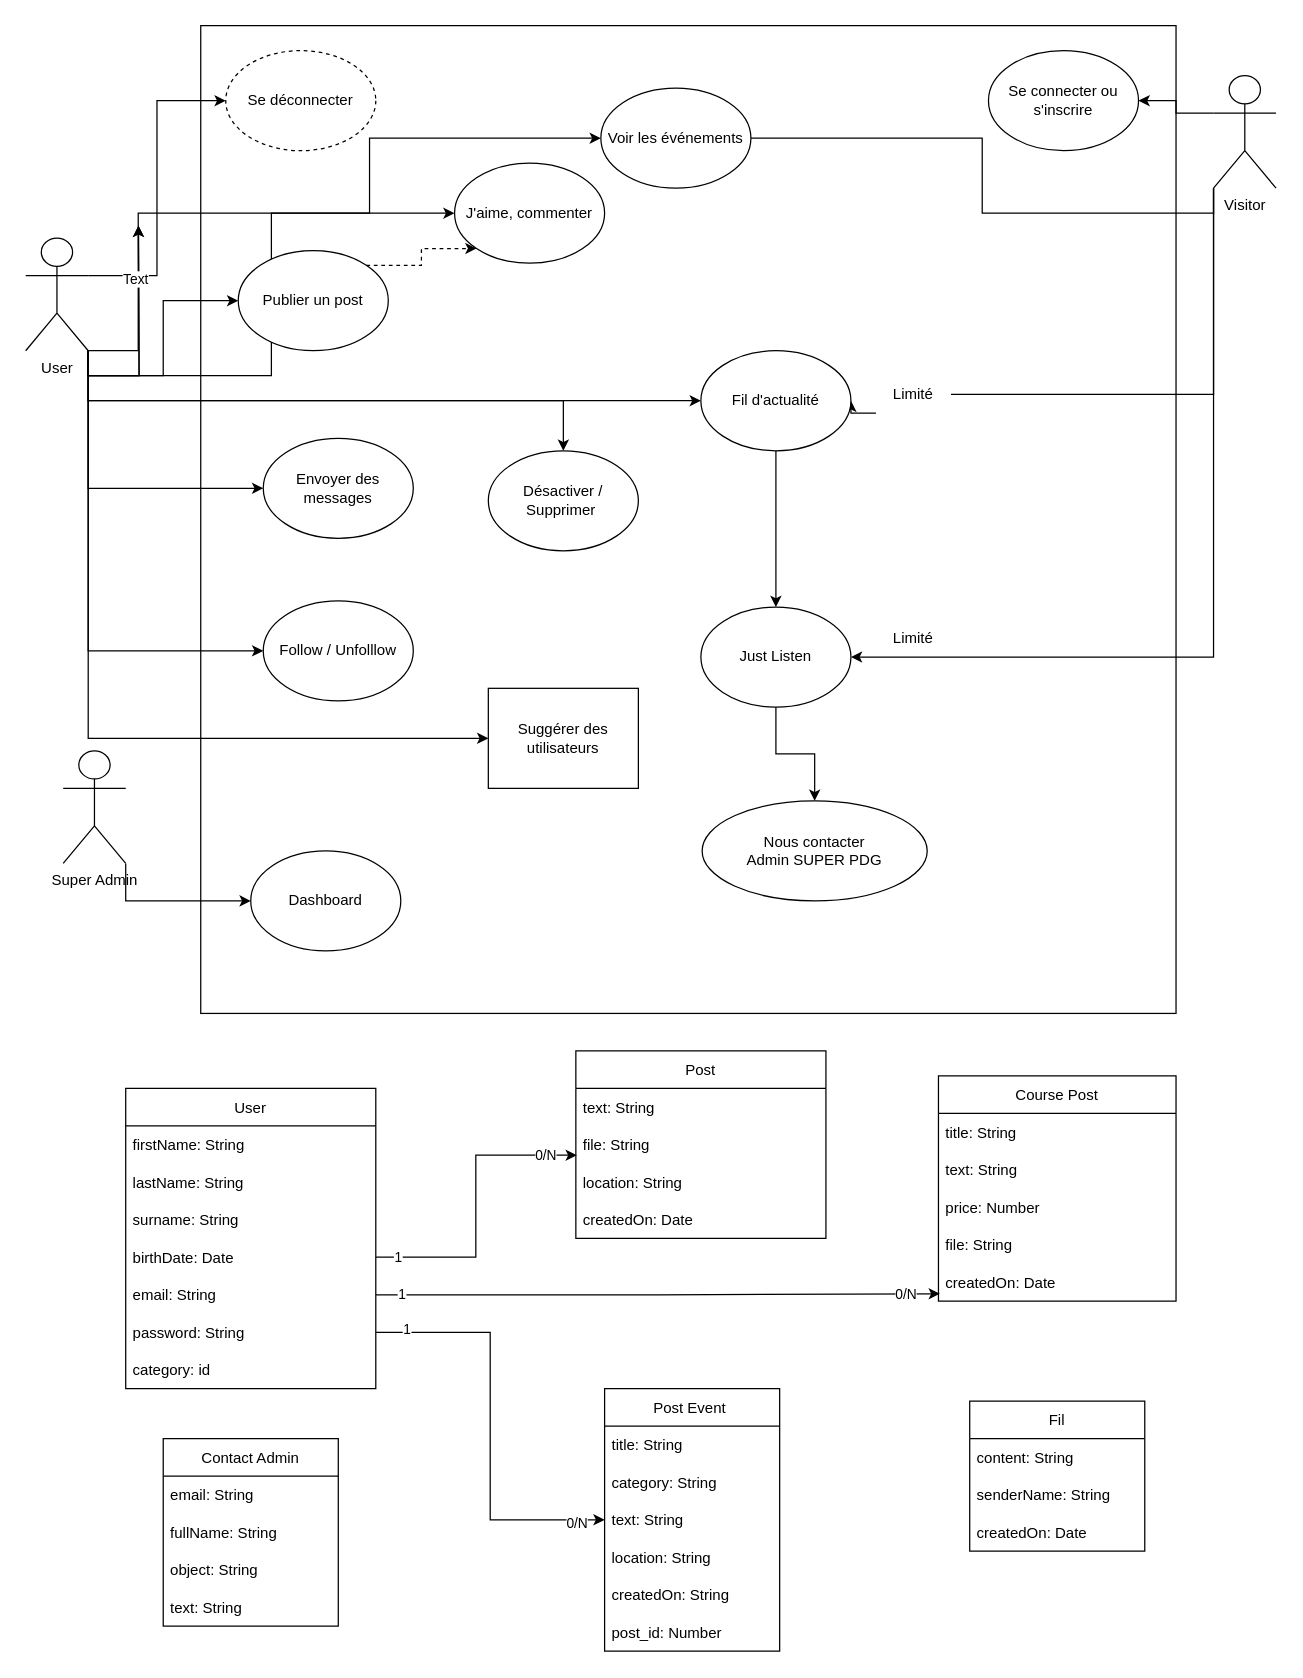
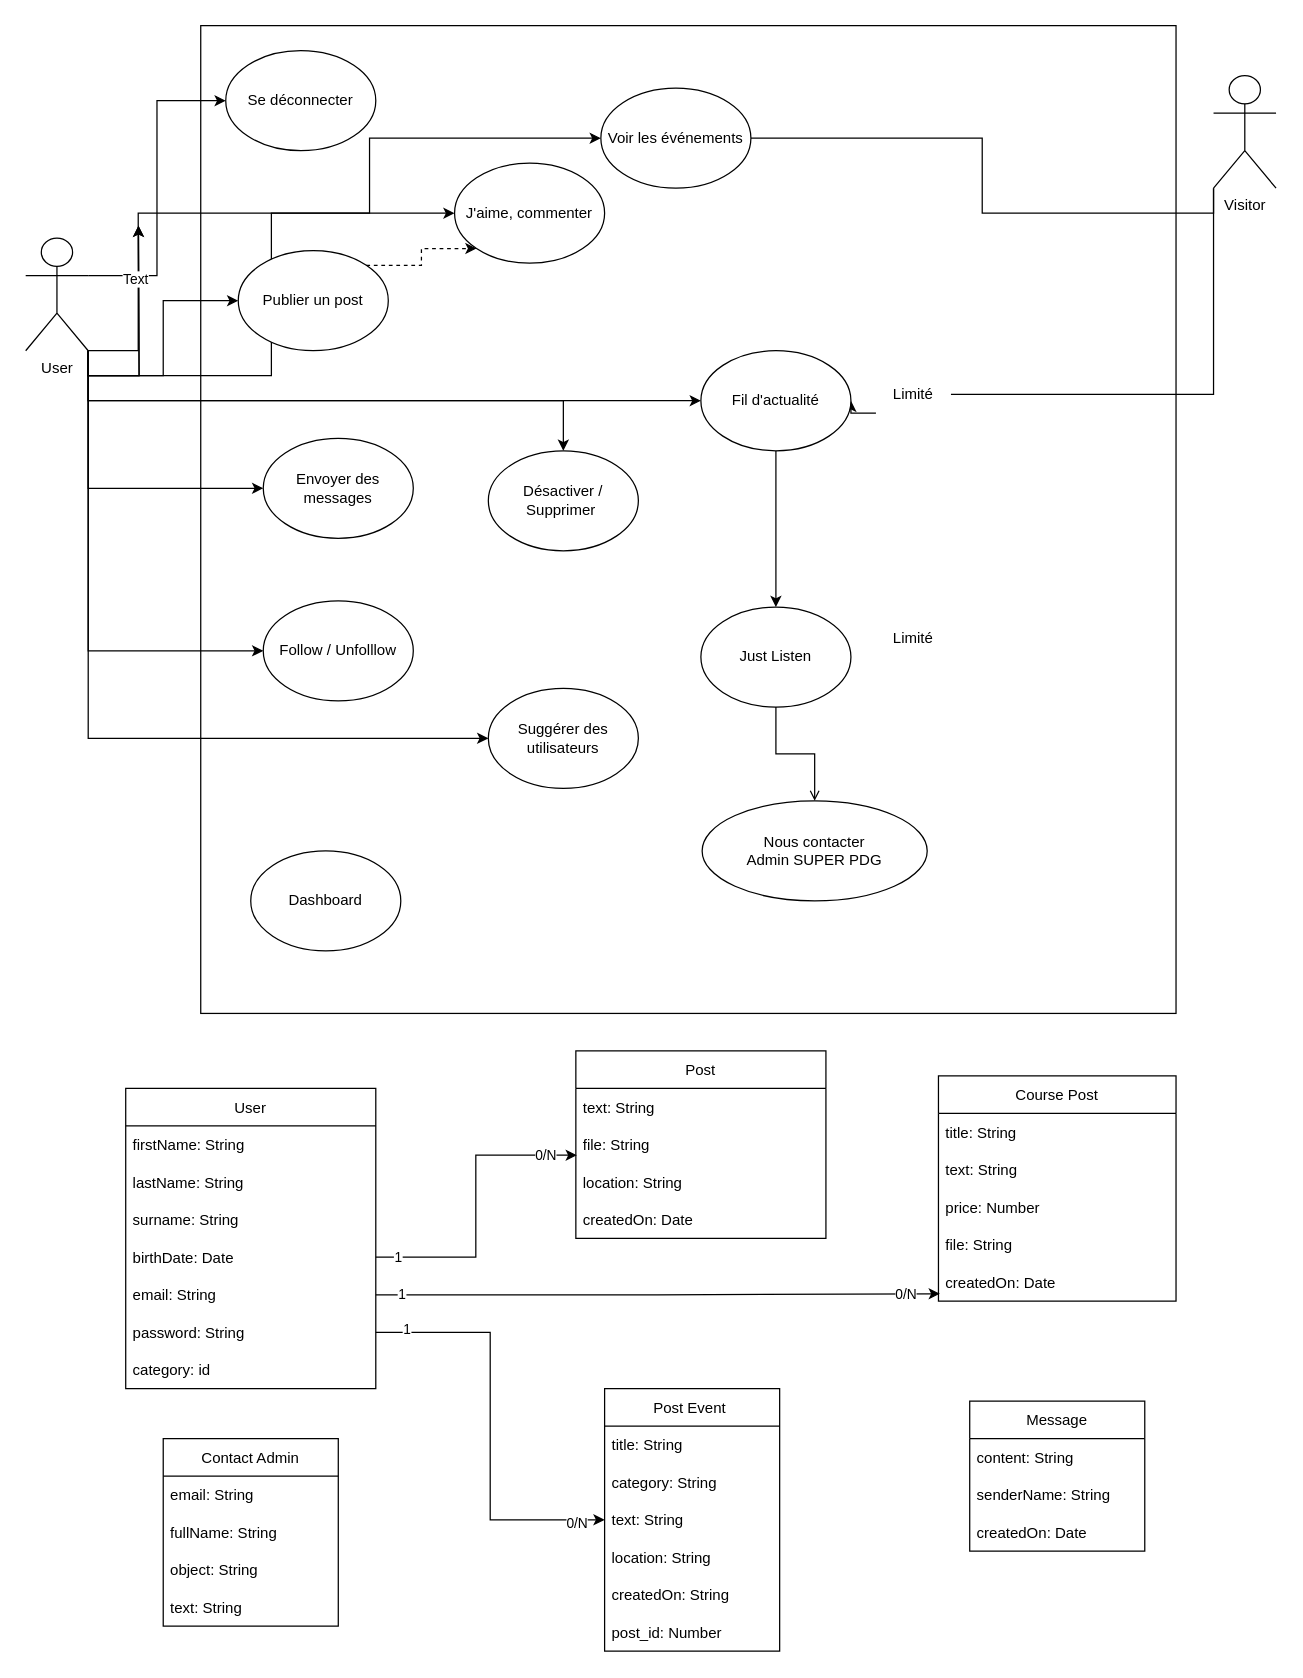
(301, 101) -> (301, 101)
(1063, 101) -> none
(1193, 113) -> none
(1166, 657) -> none
(563, 738) -> (563, 738)
(814, 791) -> (814, 793)
(94, 807) -> none
(166, 901) -> none
(1056, 1420) -> (1056, 1420)
